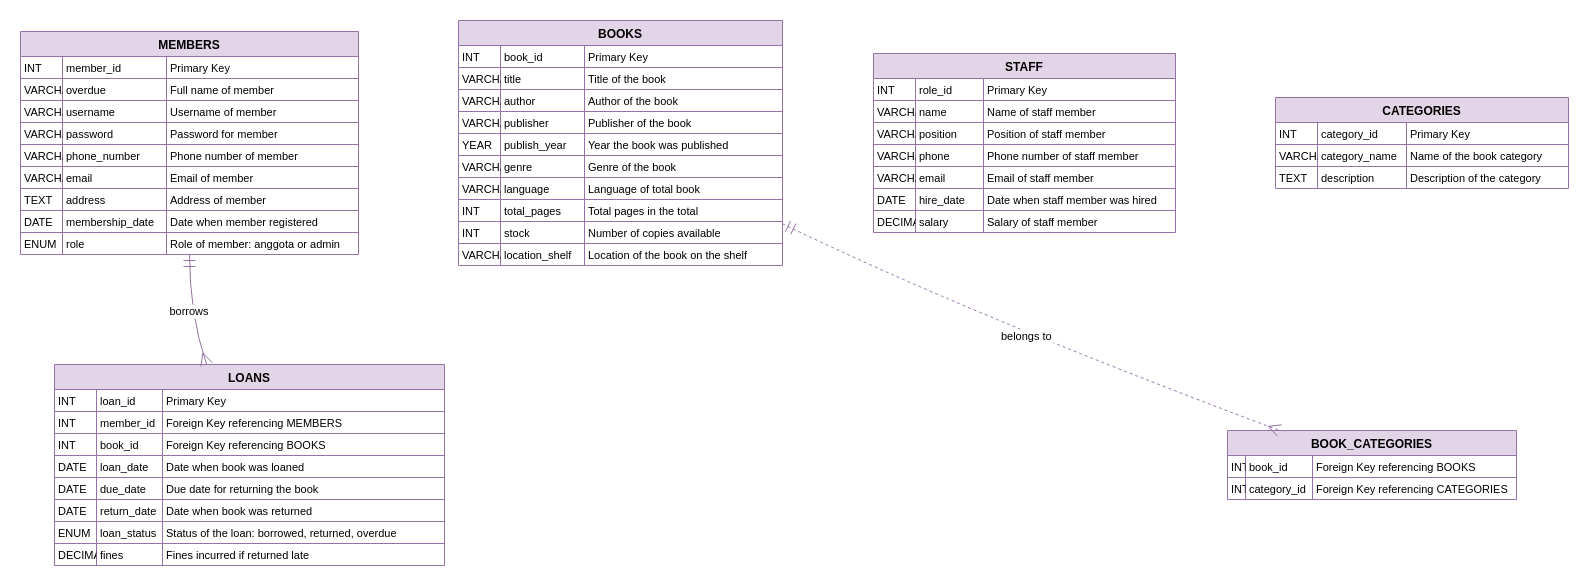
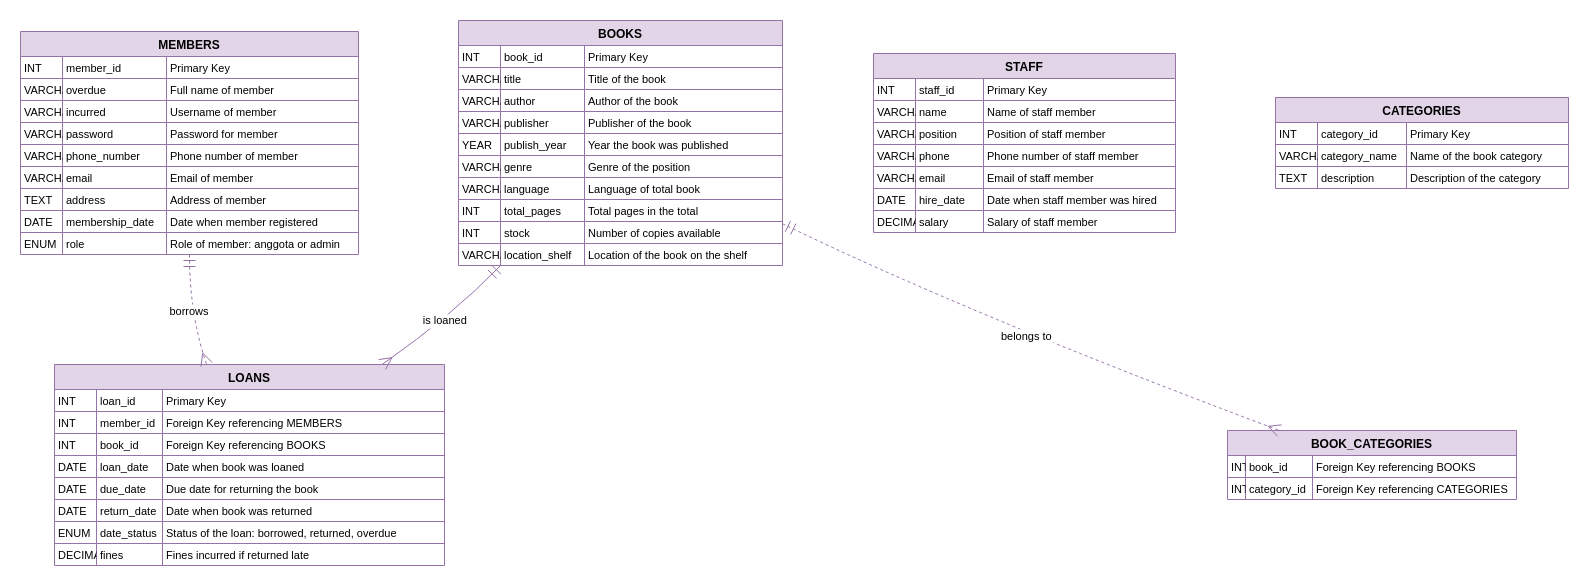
(938, 90) -> (942, 90)
(91, 112) -> (89, 112)
(636, 167) -> (646, 167)
(190, 279) -> (190, 279)
none -> (429, 330)
(132, 533) -> (134, 533)
